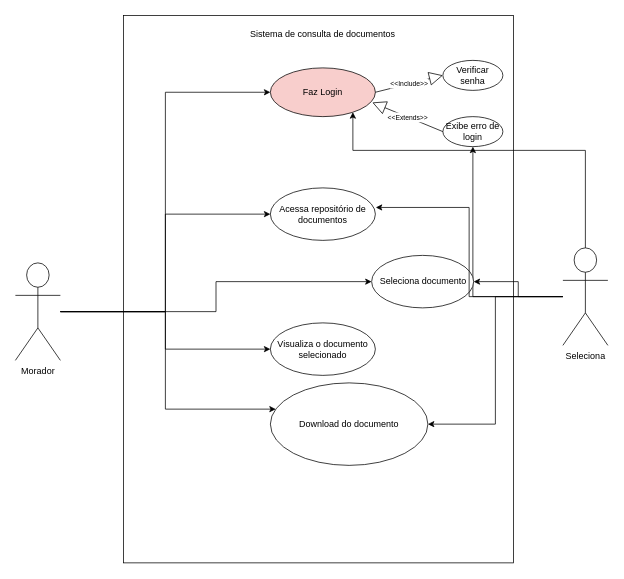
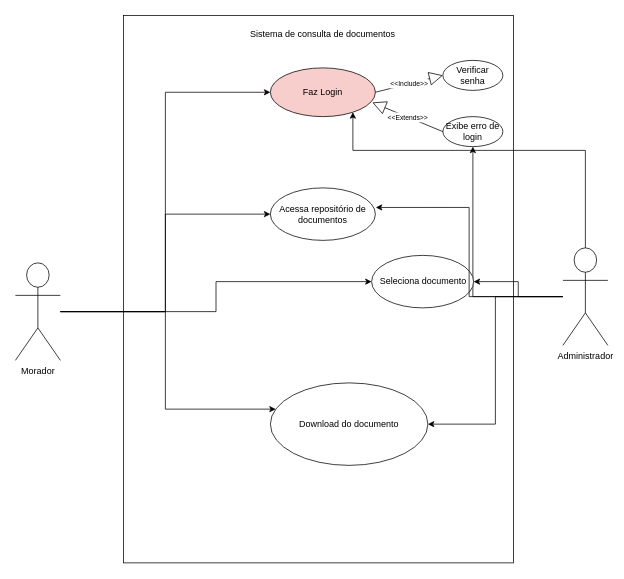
(264, 349) -> none
(323, 349) -> none
(586, 356) -> (586, 356)
